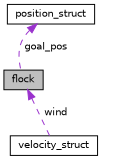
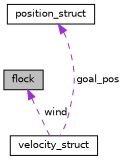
(19, 49) -> (74, 85)
